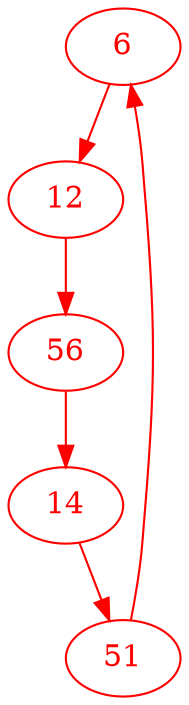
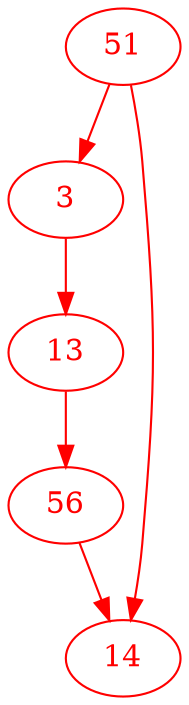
(123, 47) -> (66, 200)
(66, 200) -> (66, 353)
(91, 571) -> (153, 342)
